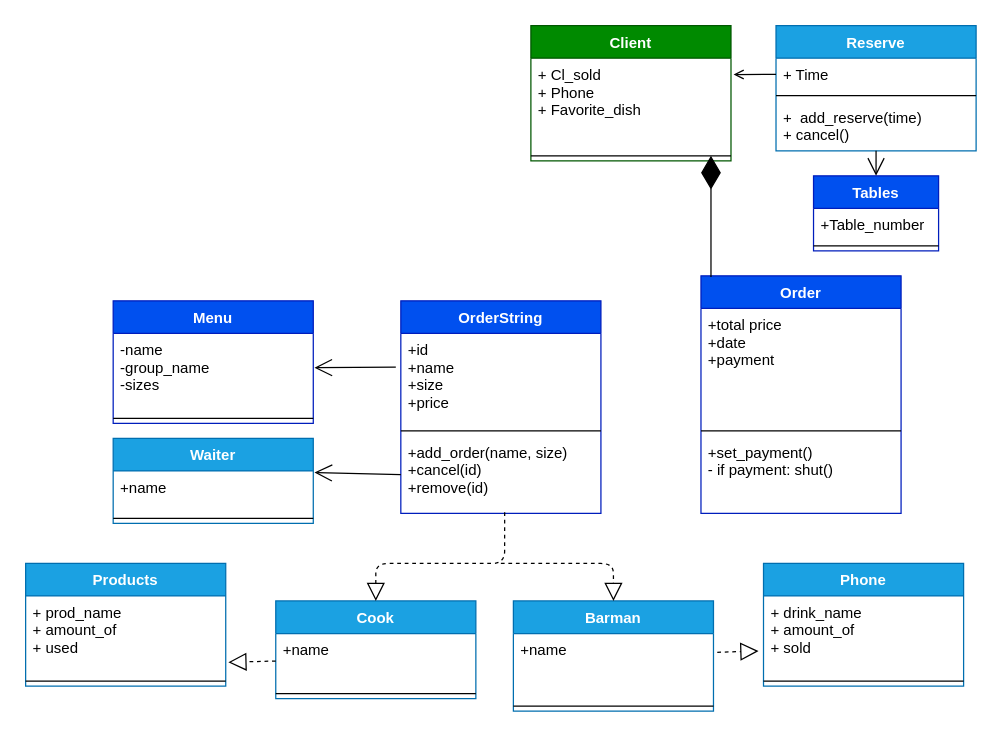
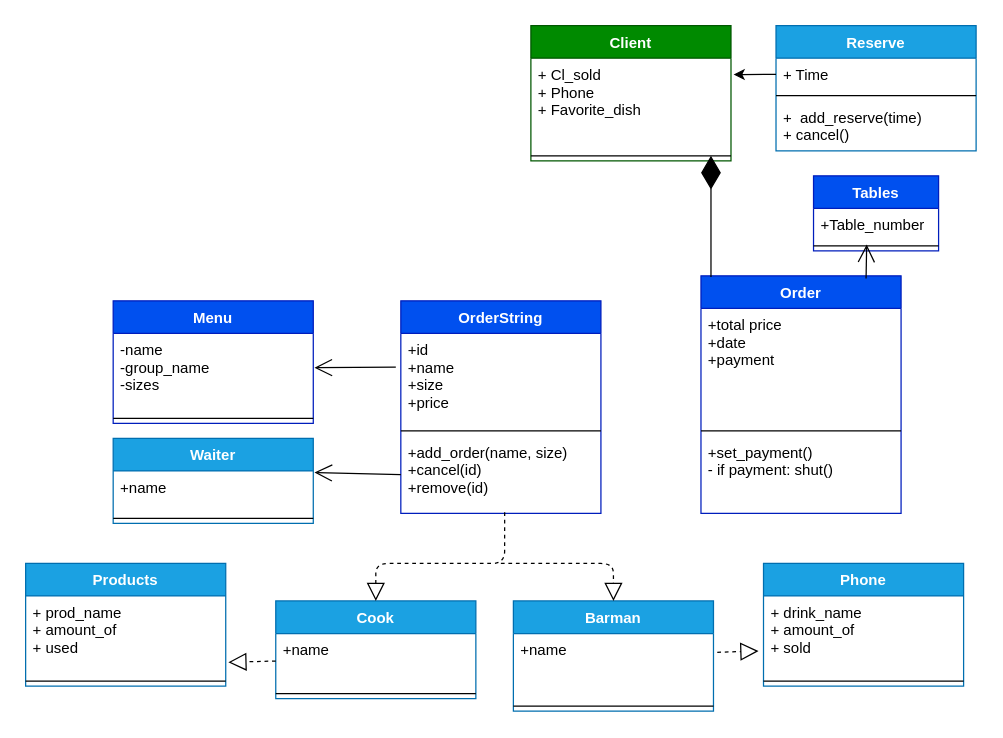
(740, 74) -> (743, 74)
(876, 163) -> none
none -> (866, 263)
